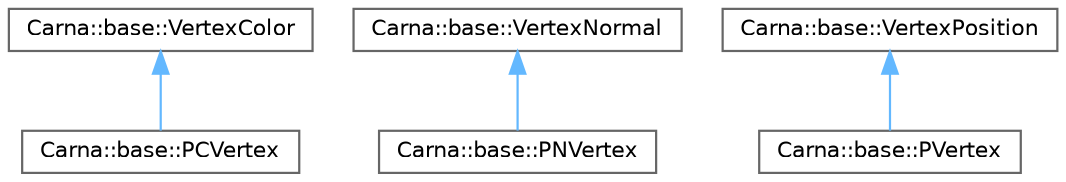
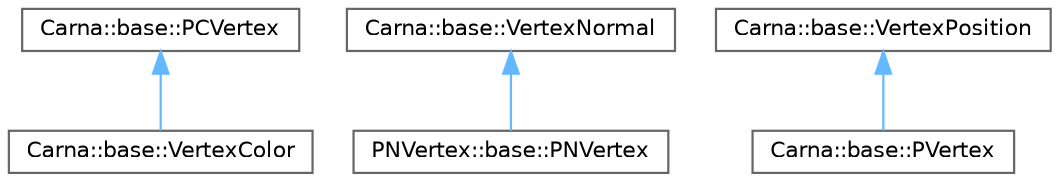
(161, 102) -> (161, 102)
(518, 152) -> (511, 152)
